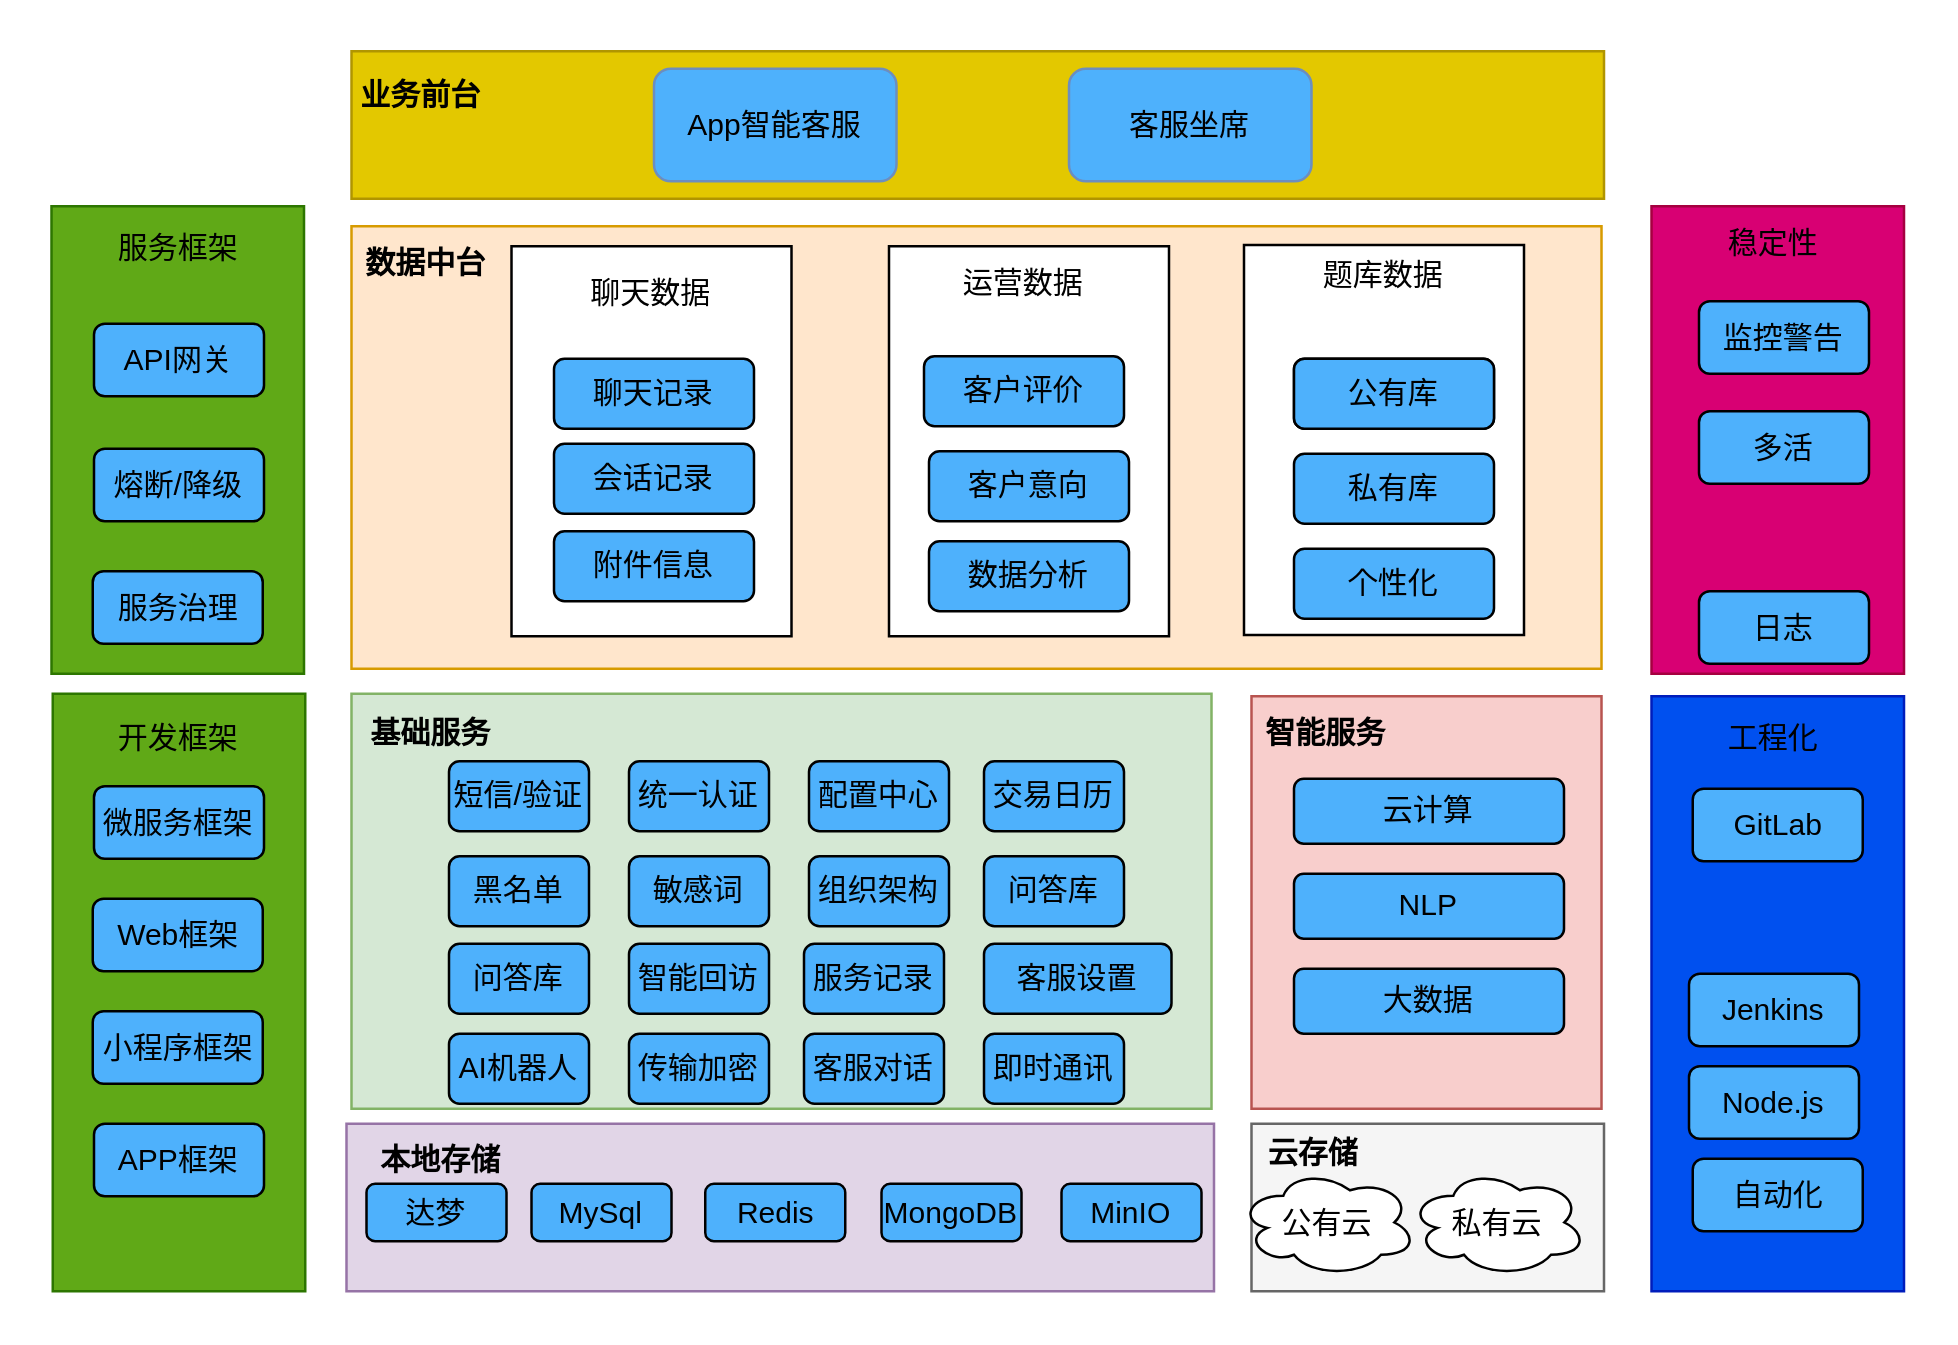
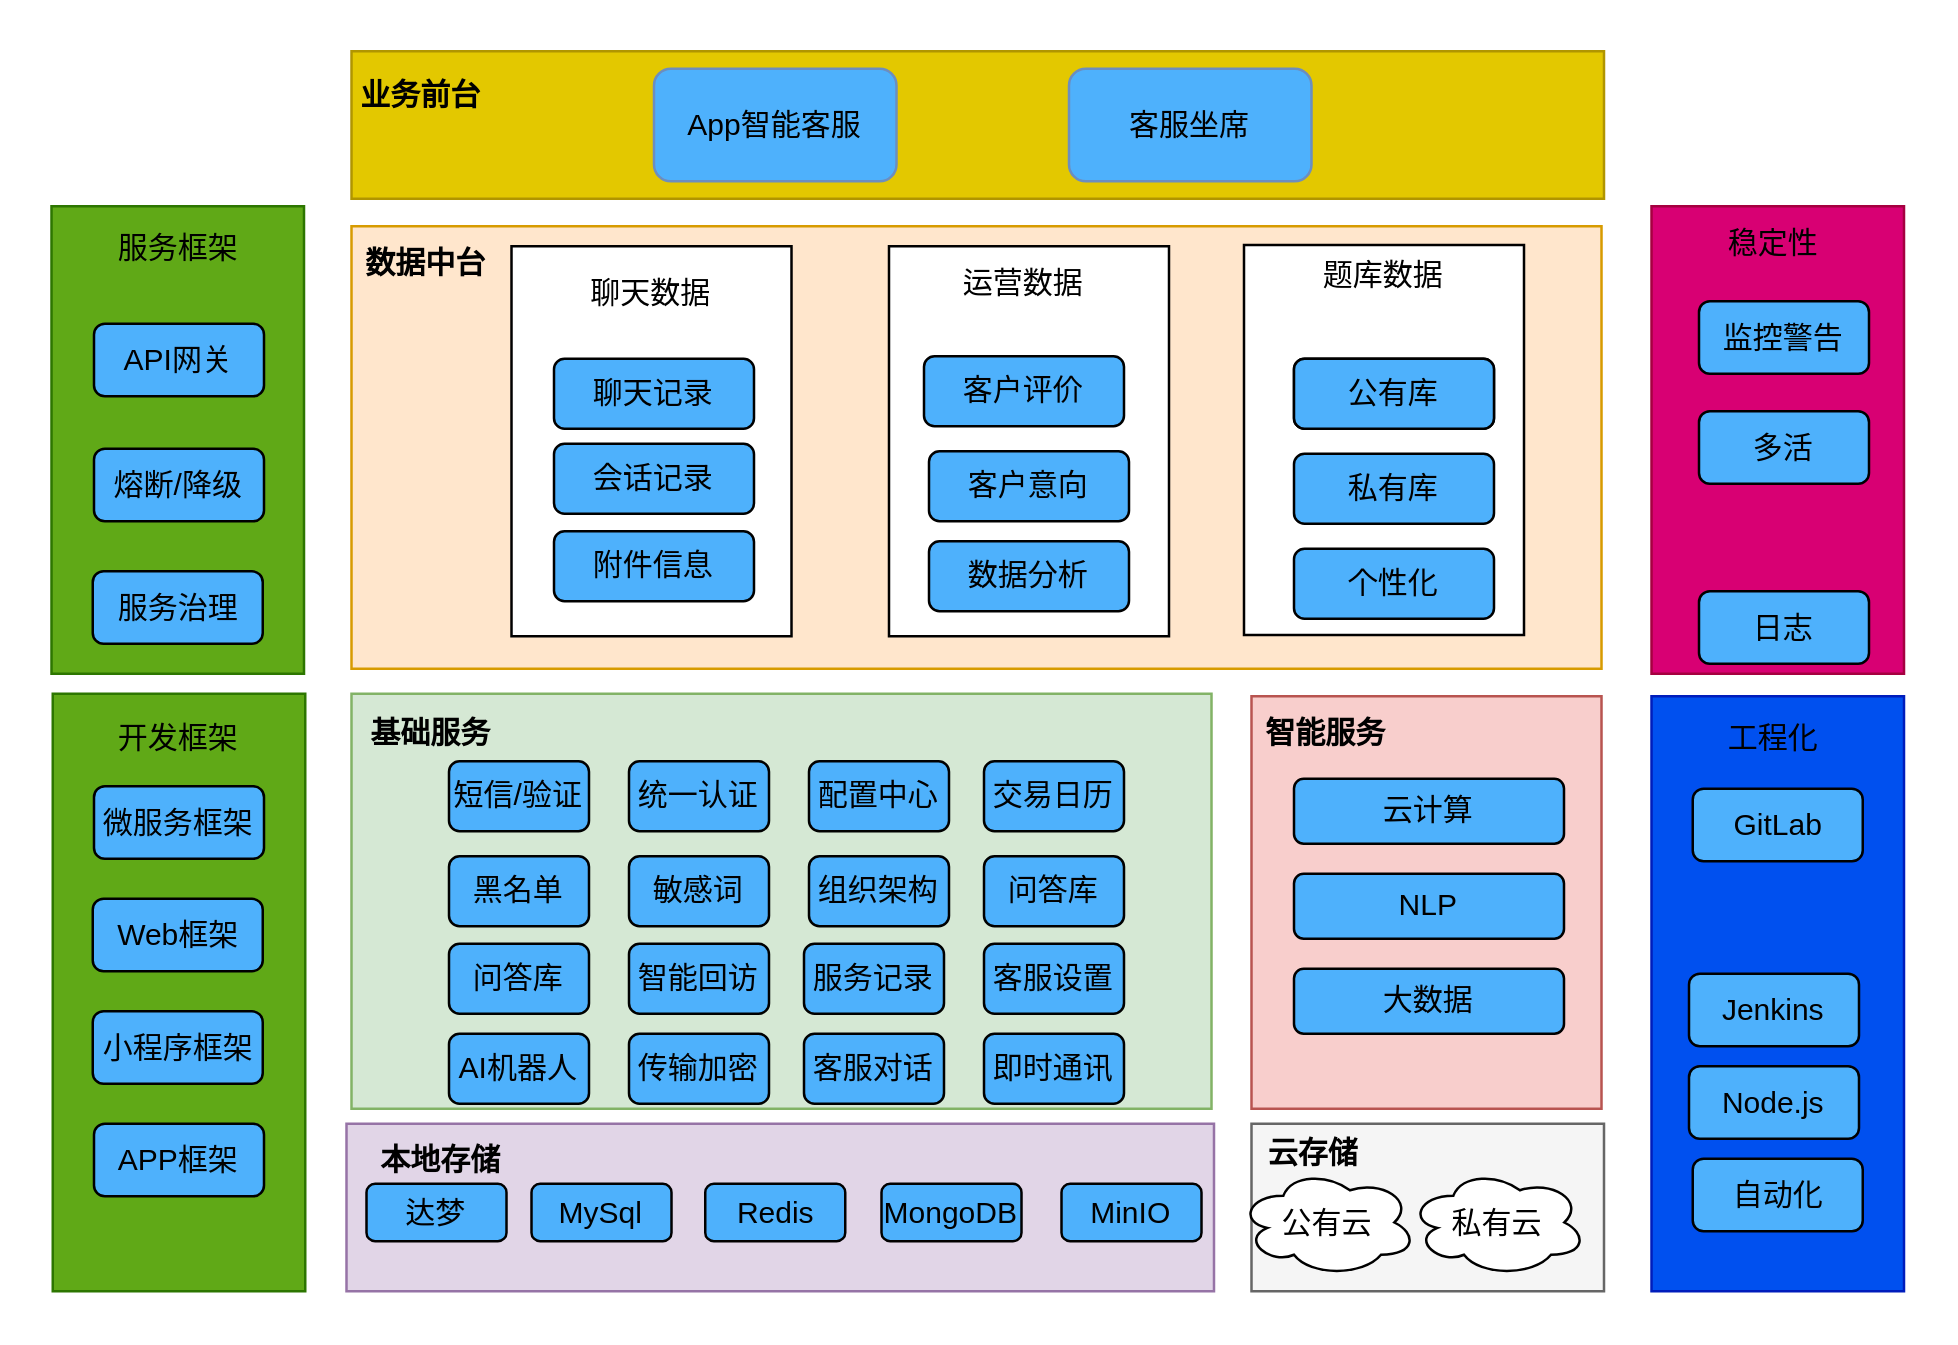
(1078, 979) -> (1054, 979)
